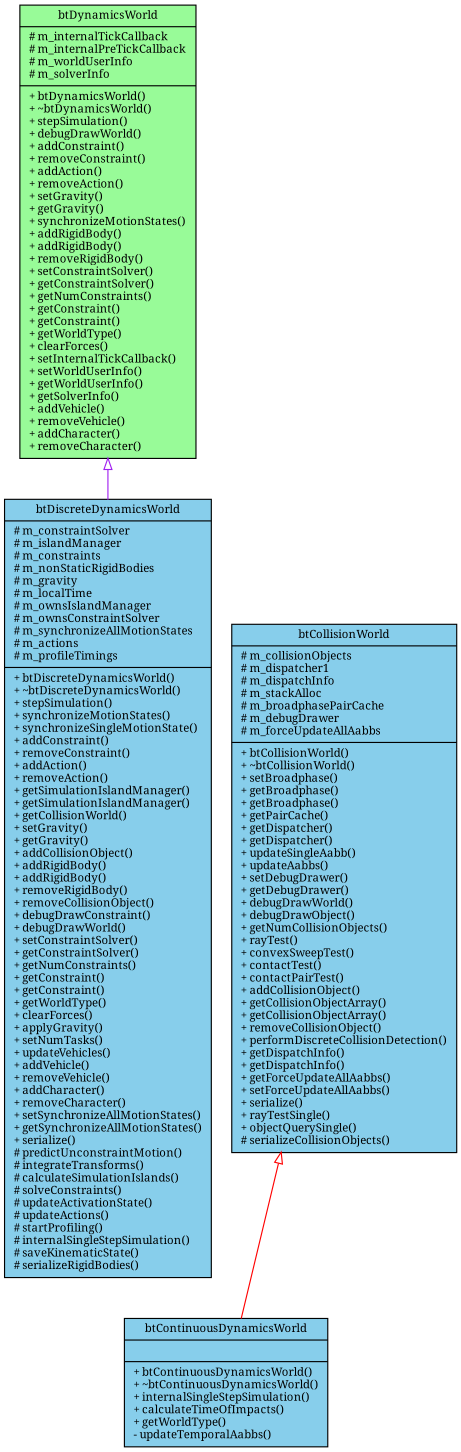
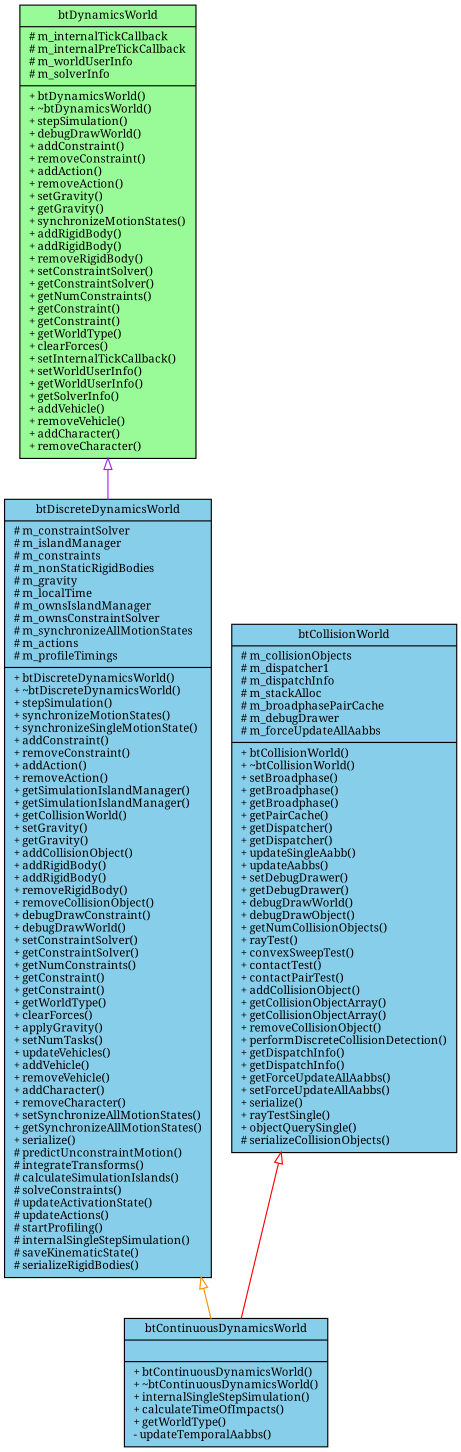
none -> (207, 1304)
